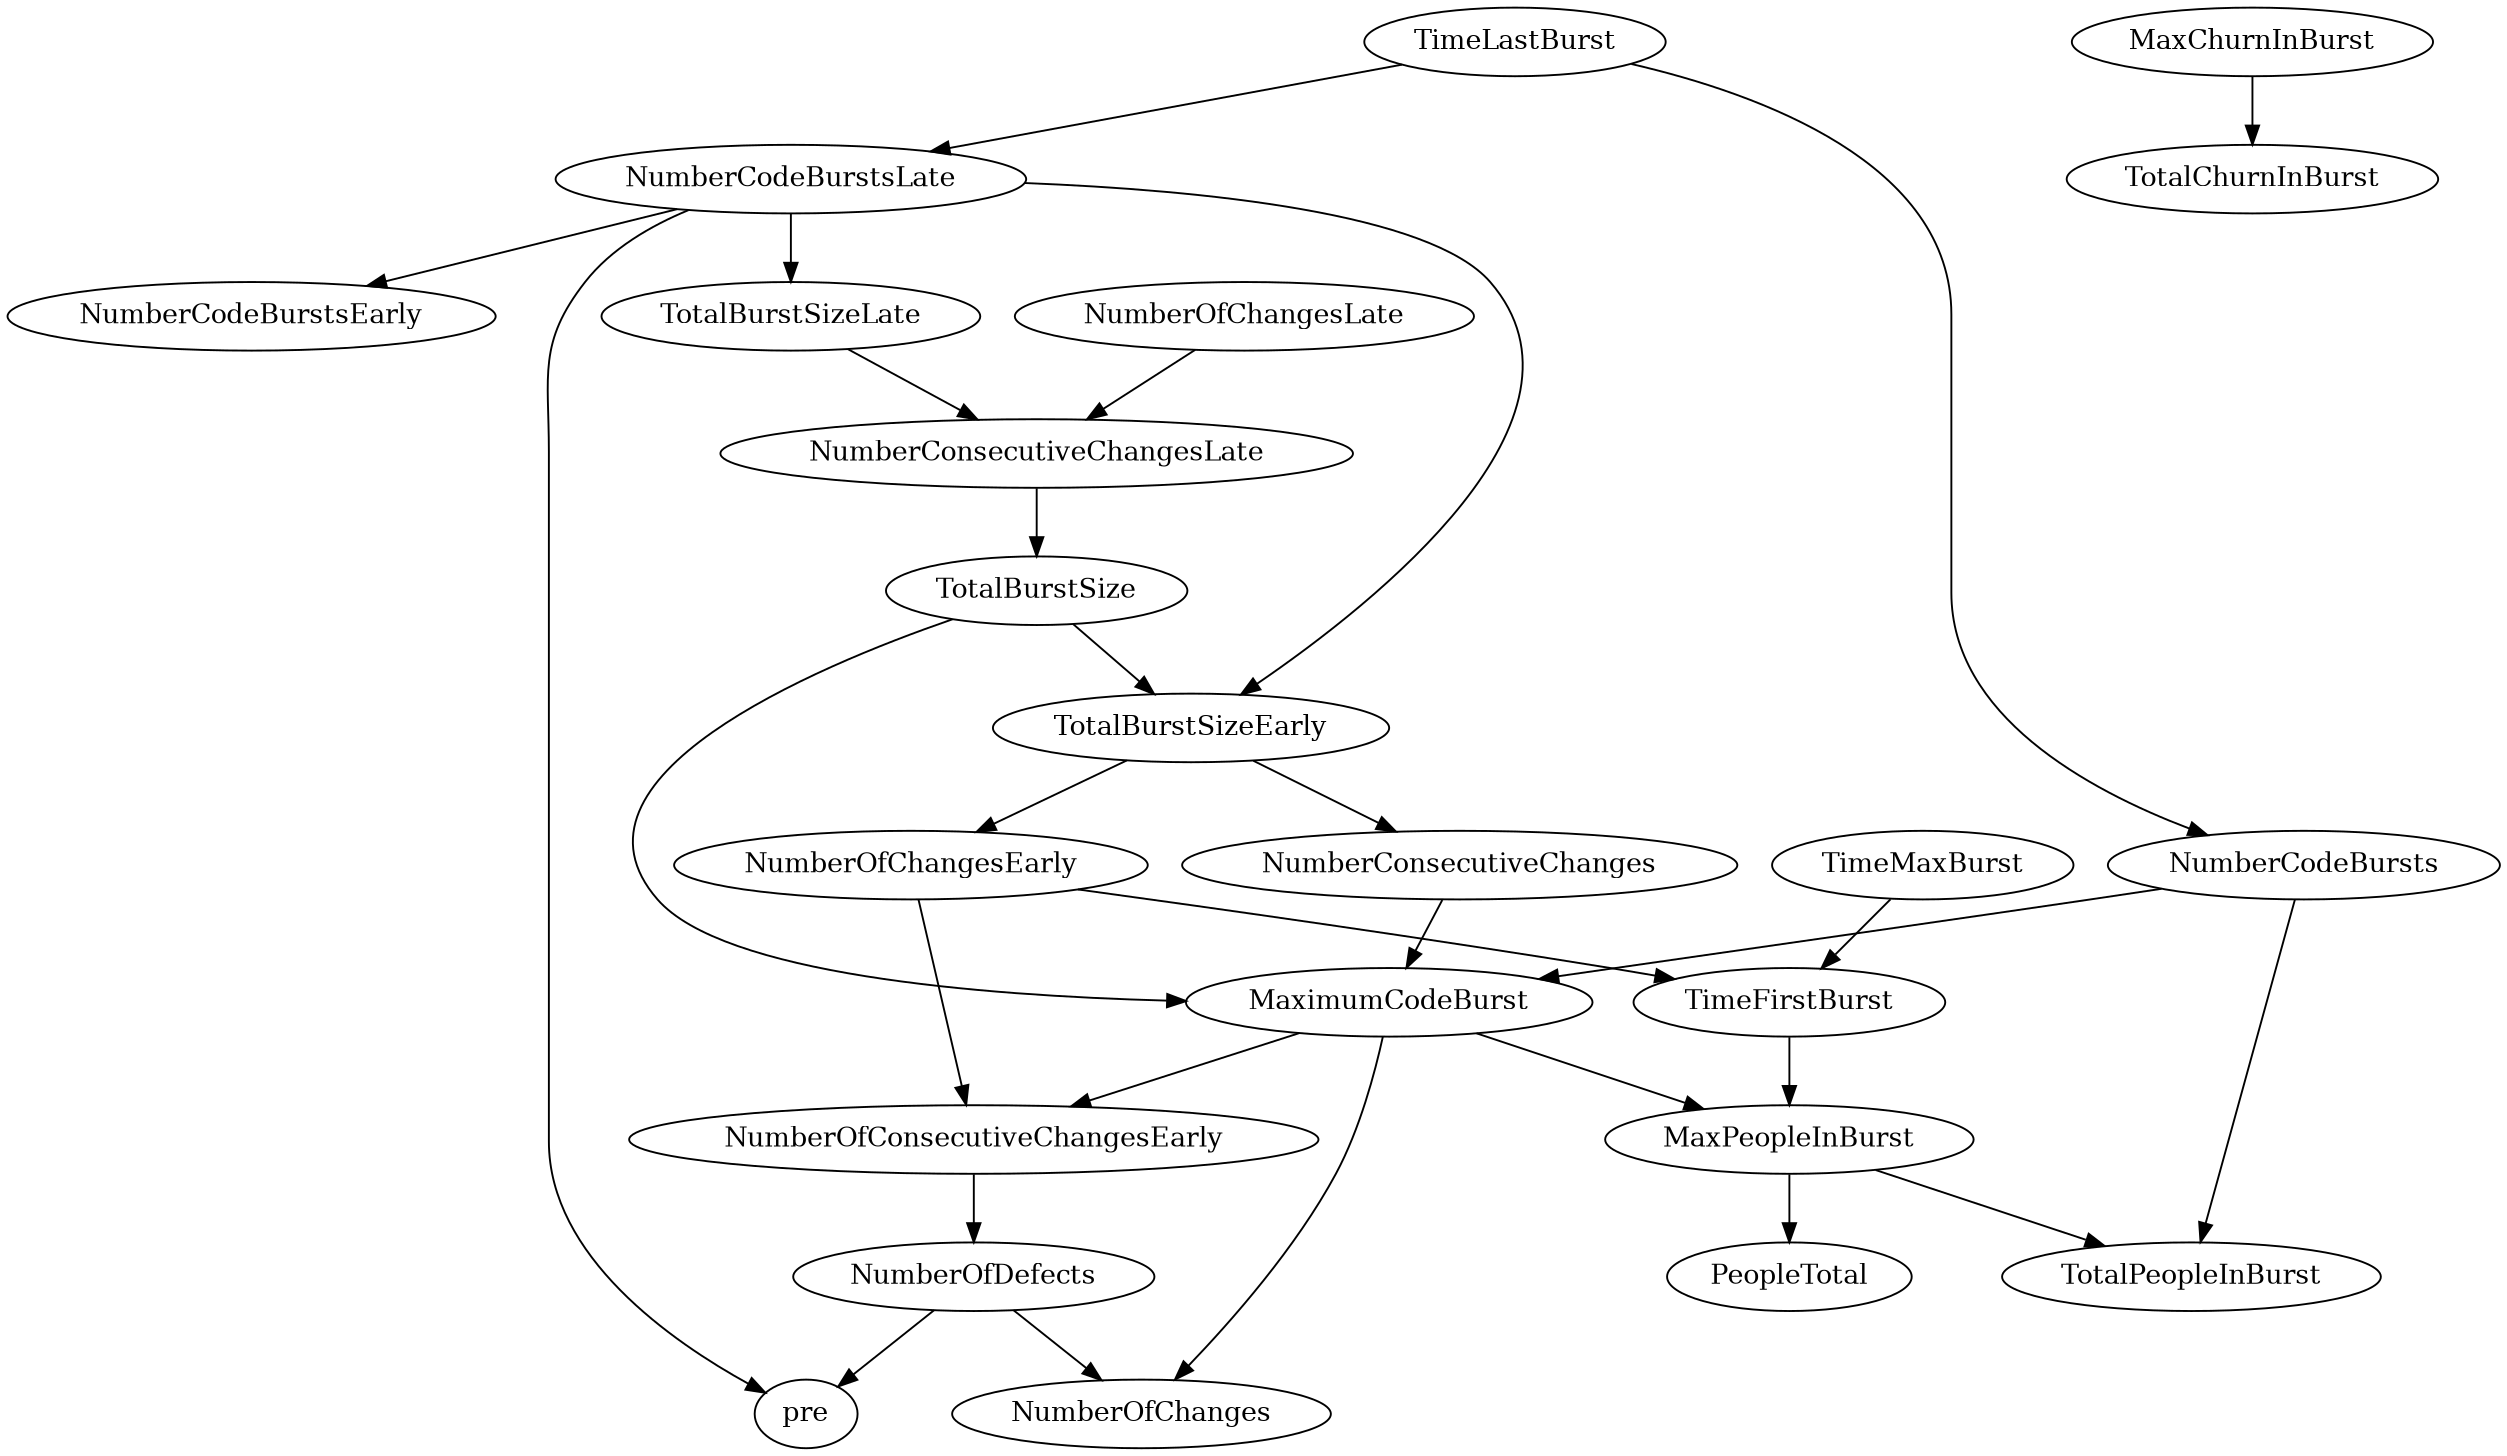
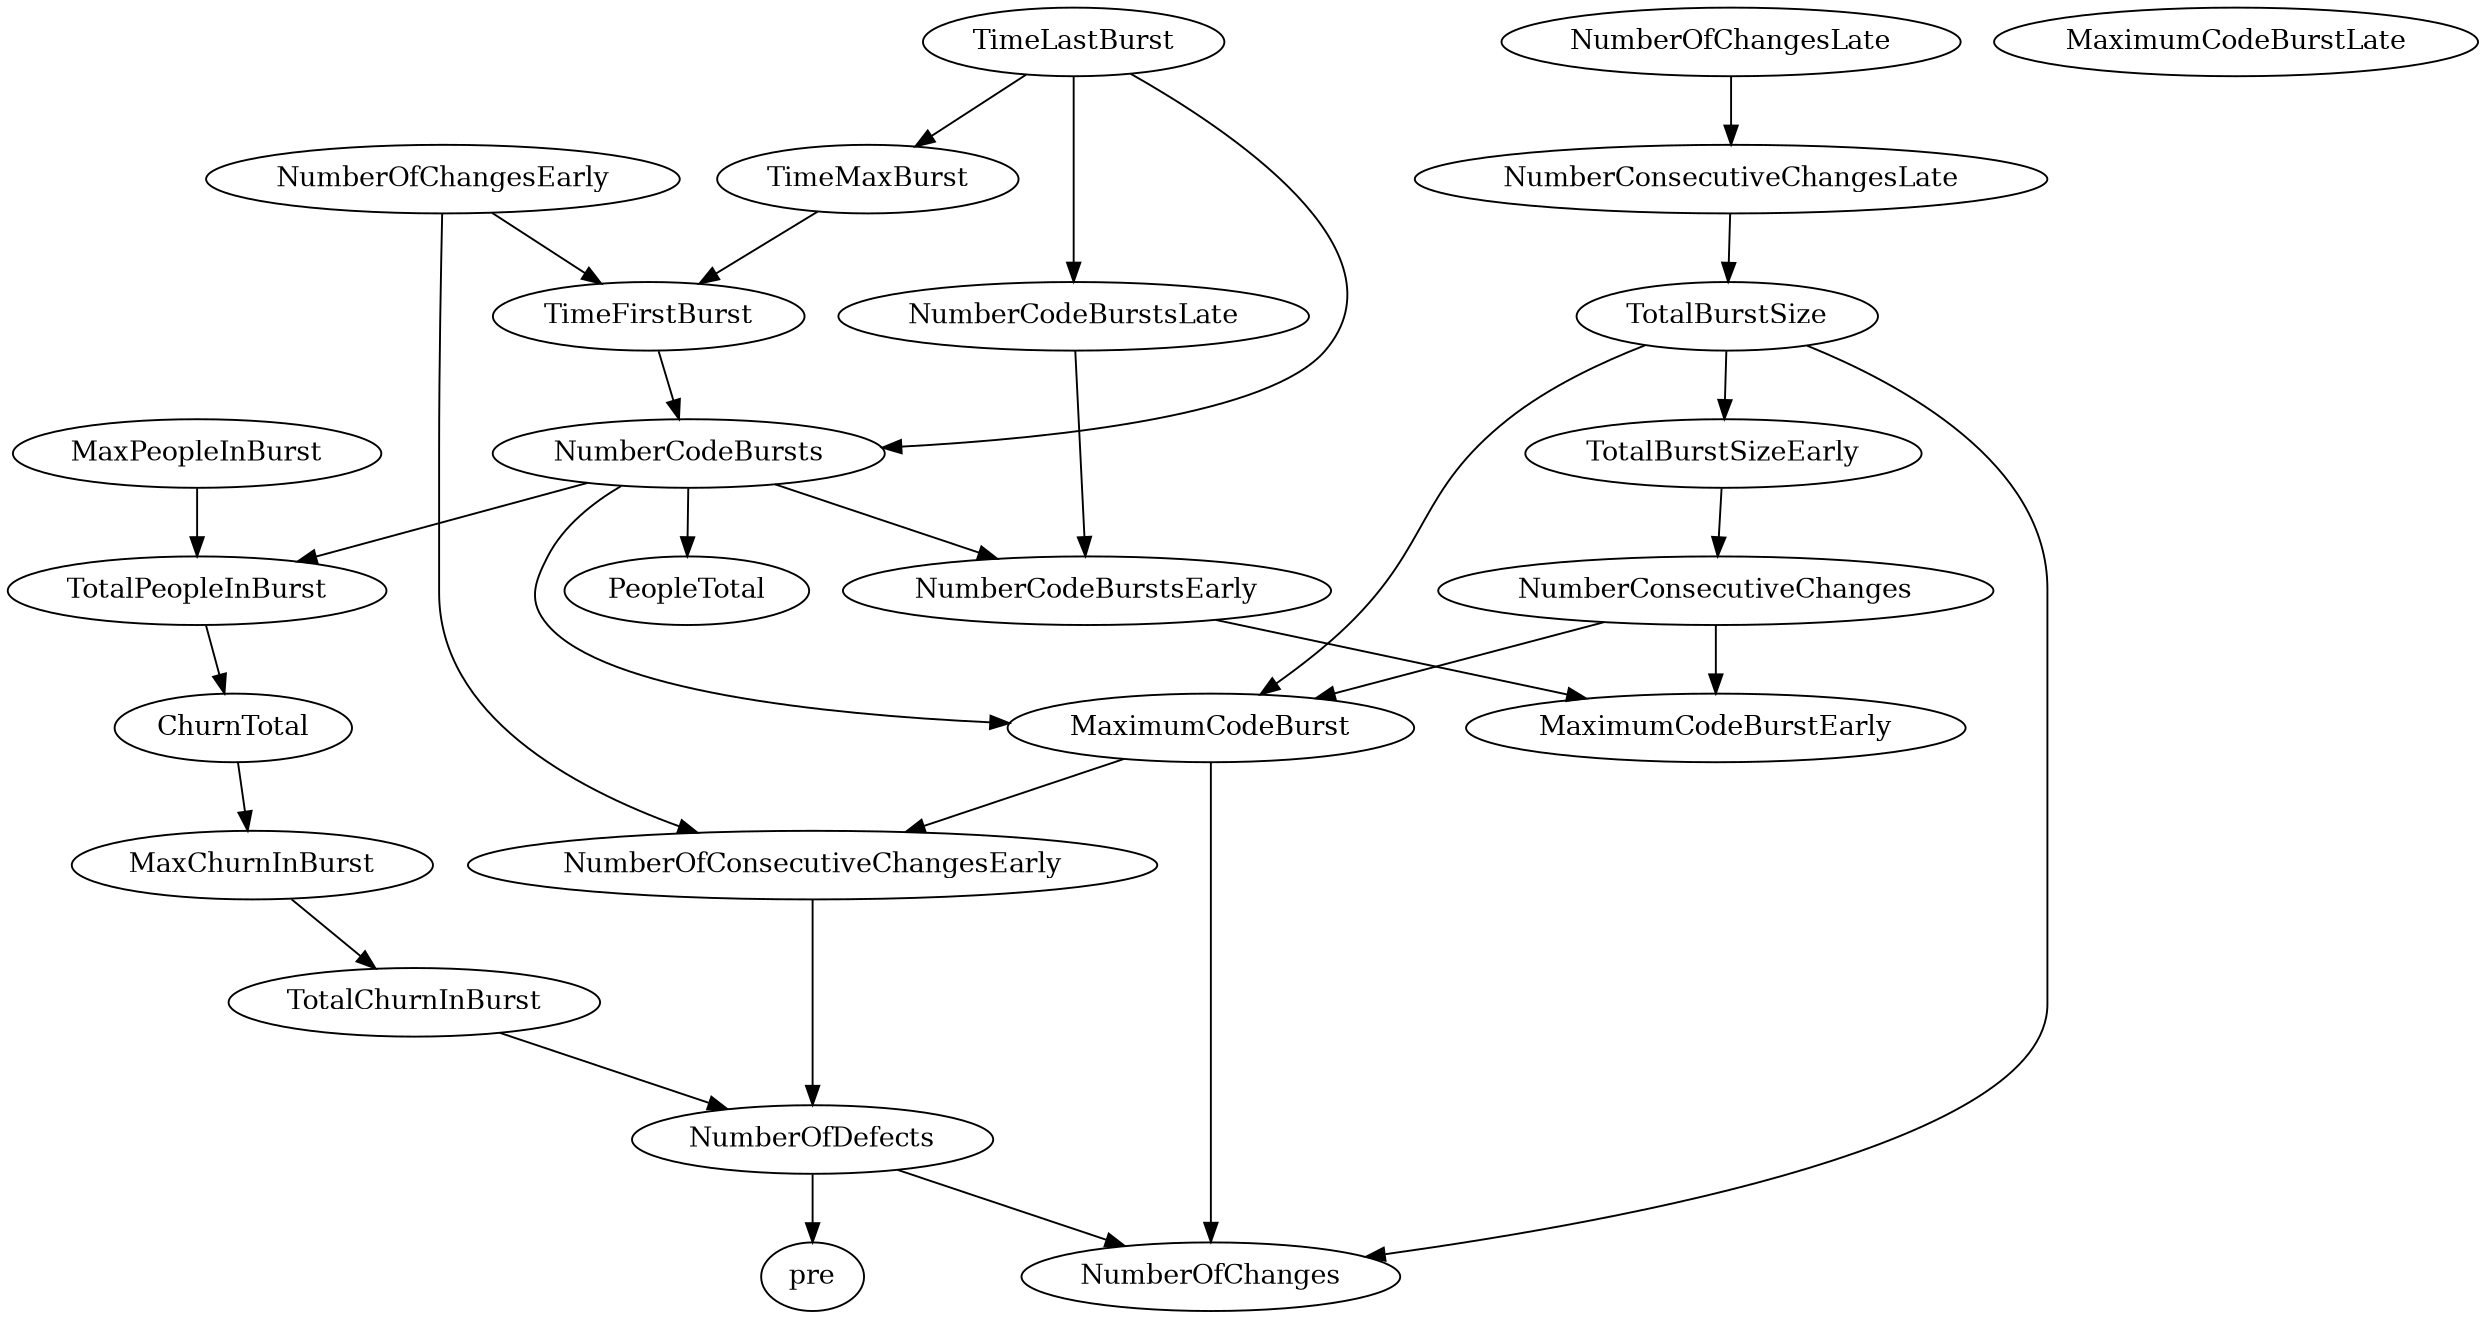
none -> (2236, 42)
none -> (979, 105)
(1498, 297) -> none
(791, 316) -> none
none -> (877, 518)
none -> (233, 728)
none -> (1716, 728)
(1060, 792) -> none
(549, 808) -> none
none -> (2047, 984)
(1789, 1062) -> (666, 376)
none -> (604, 1068)
(1581, 1068) -> none
(1789, 1199) -> (688, 513)
